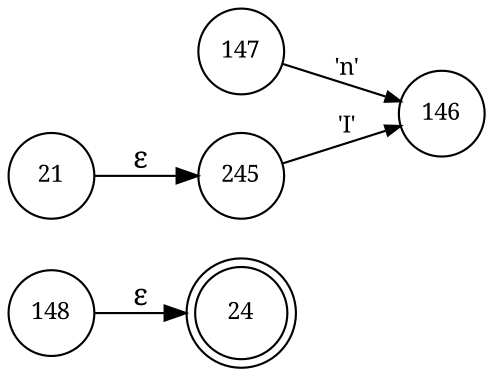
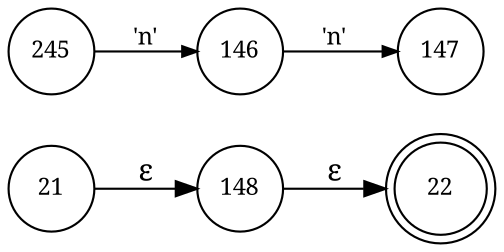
(334, 80) -> (333, 51)
(347, 127) -> (146, 39)
(136, 176) -> (135, 189)
(241, 313) -> (441, 189)
